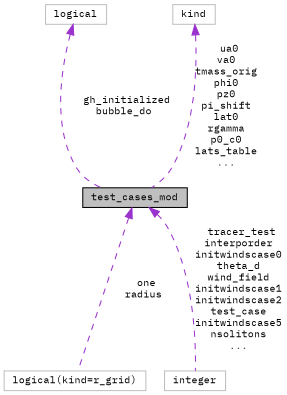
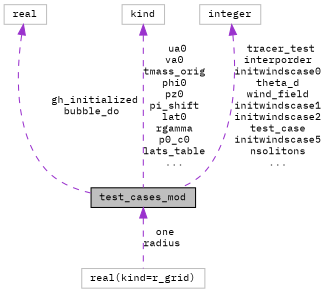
(76, 14) -> (25, 14)
(189, 289) -> (229, 121)
(75, 381) -> (143, 278)
